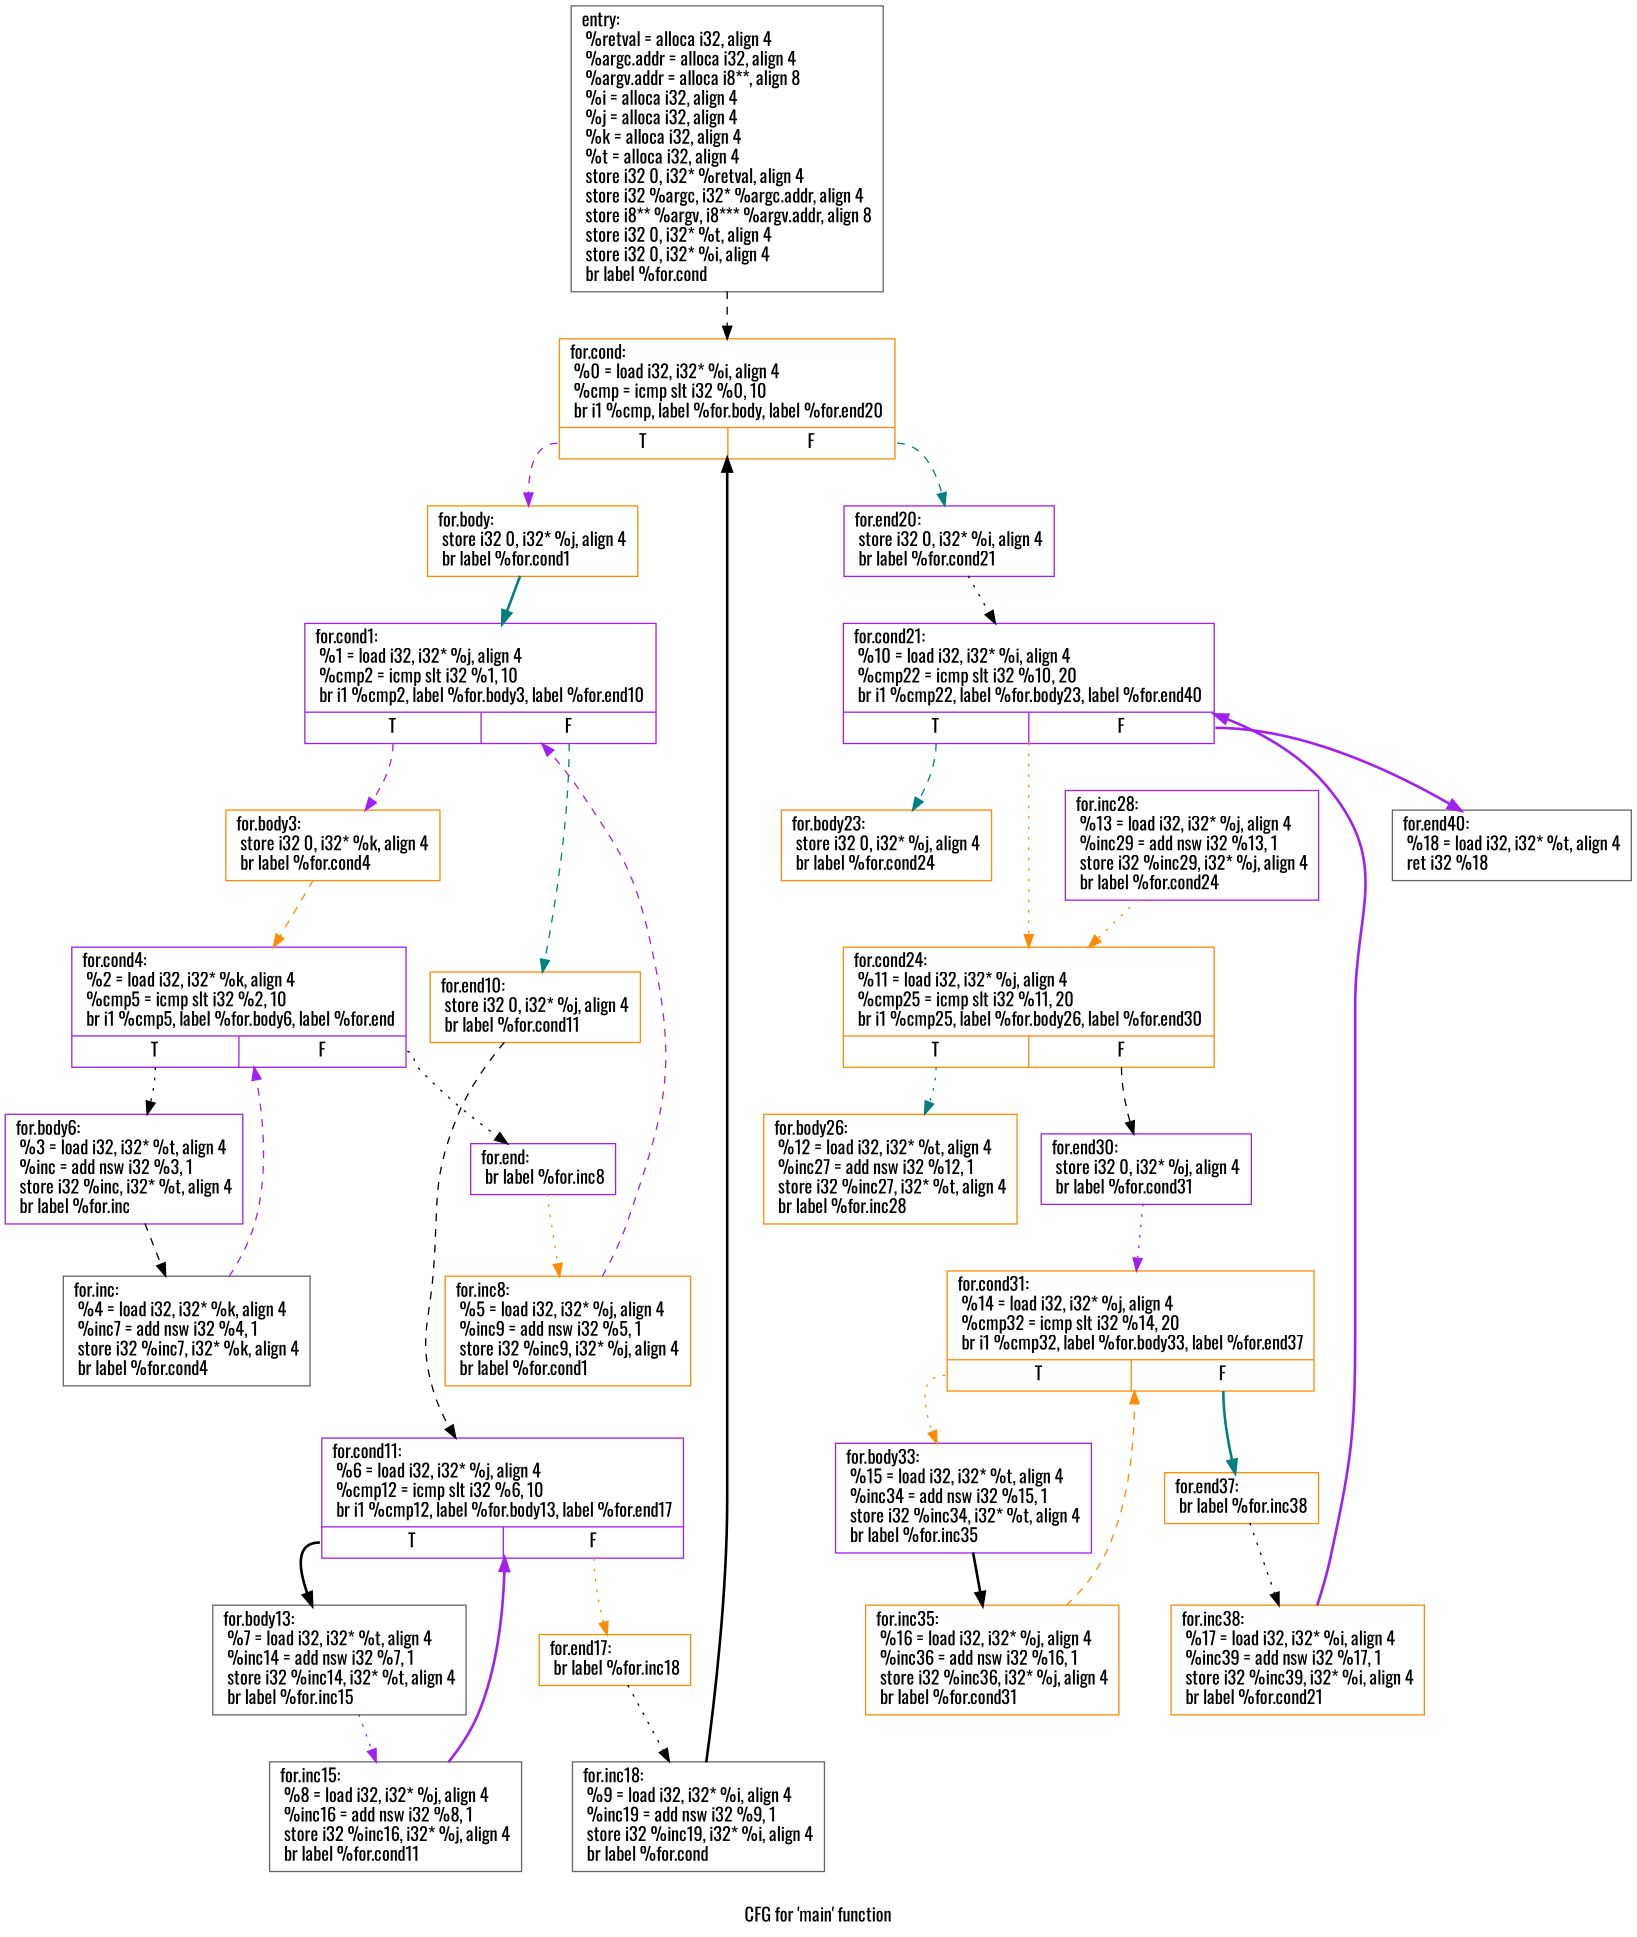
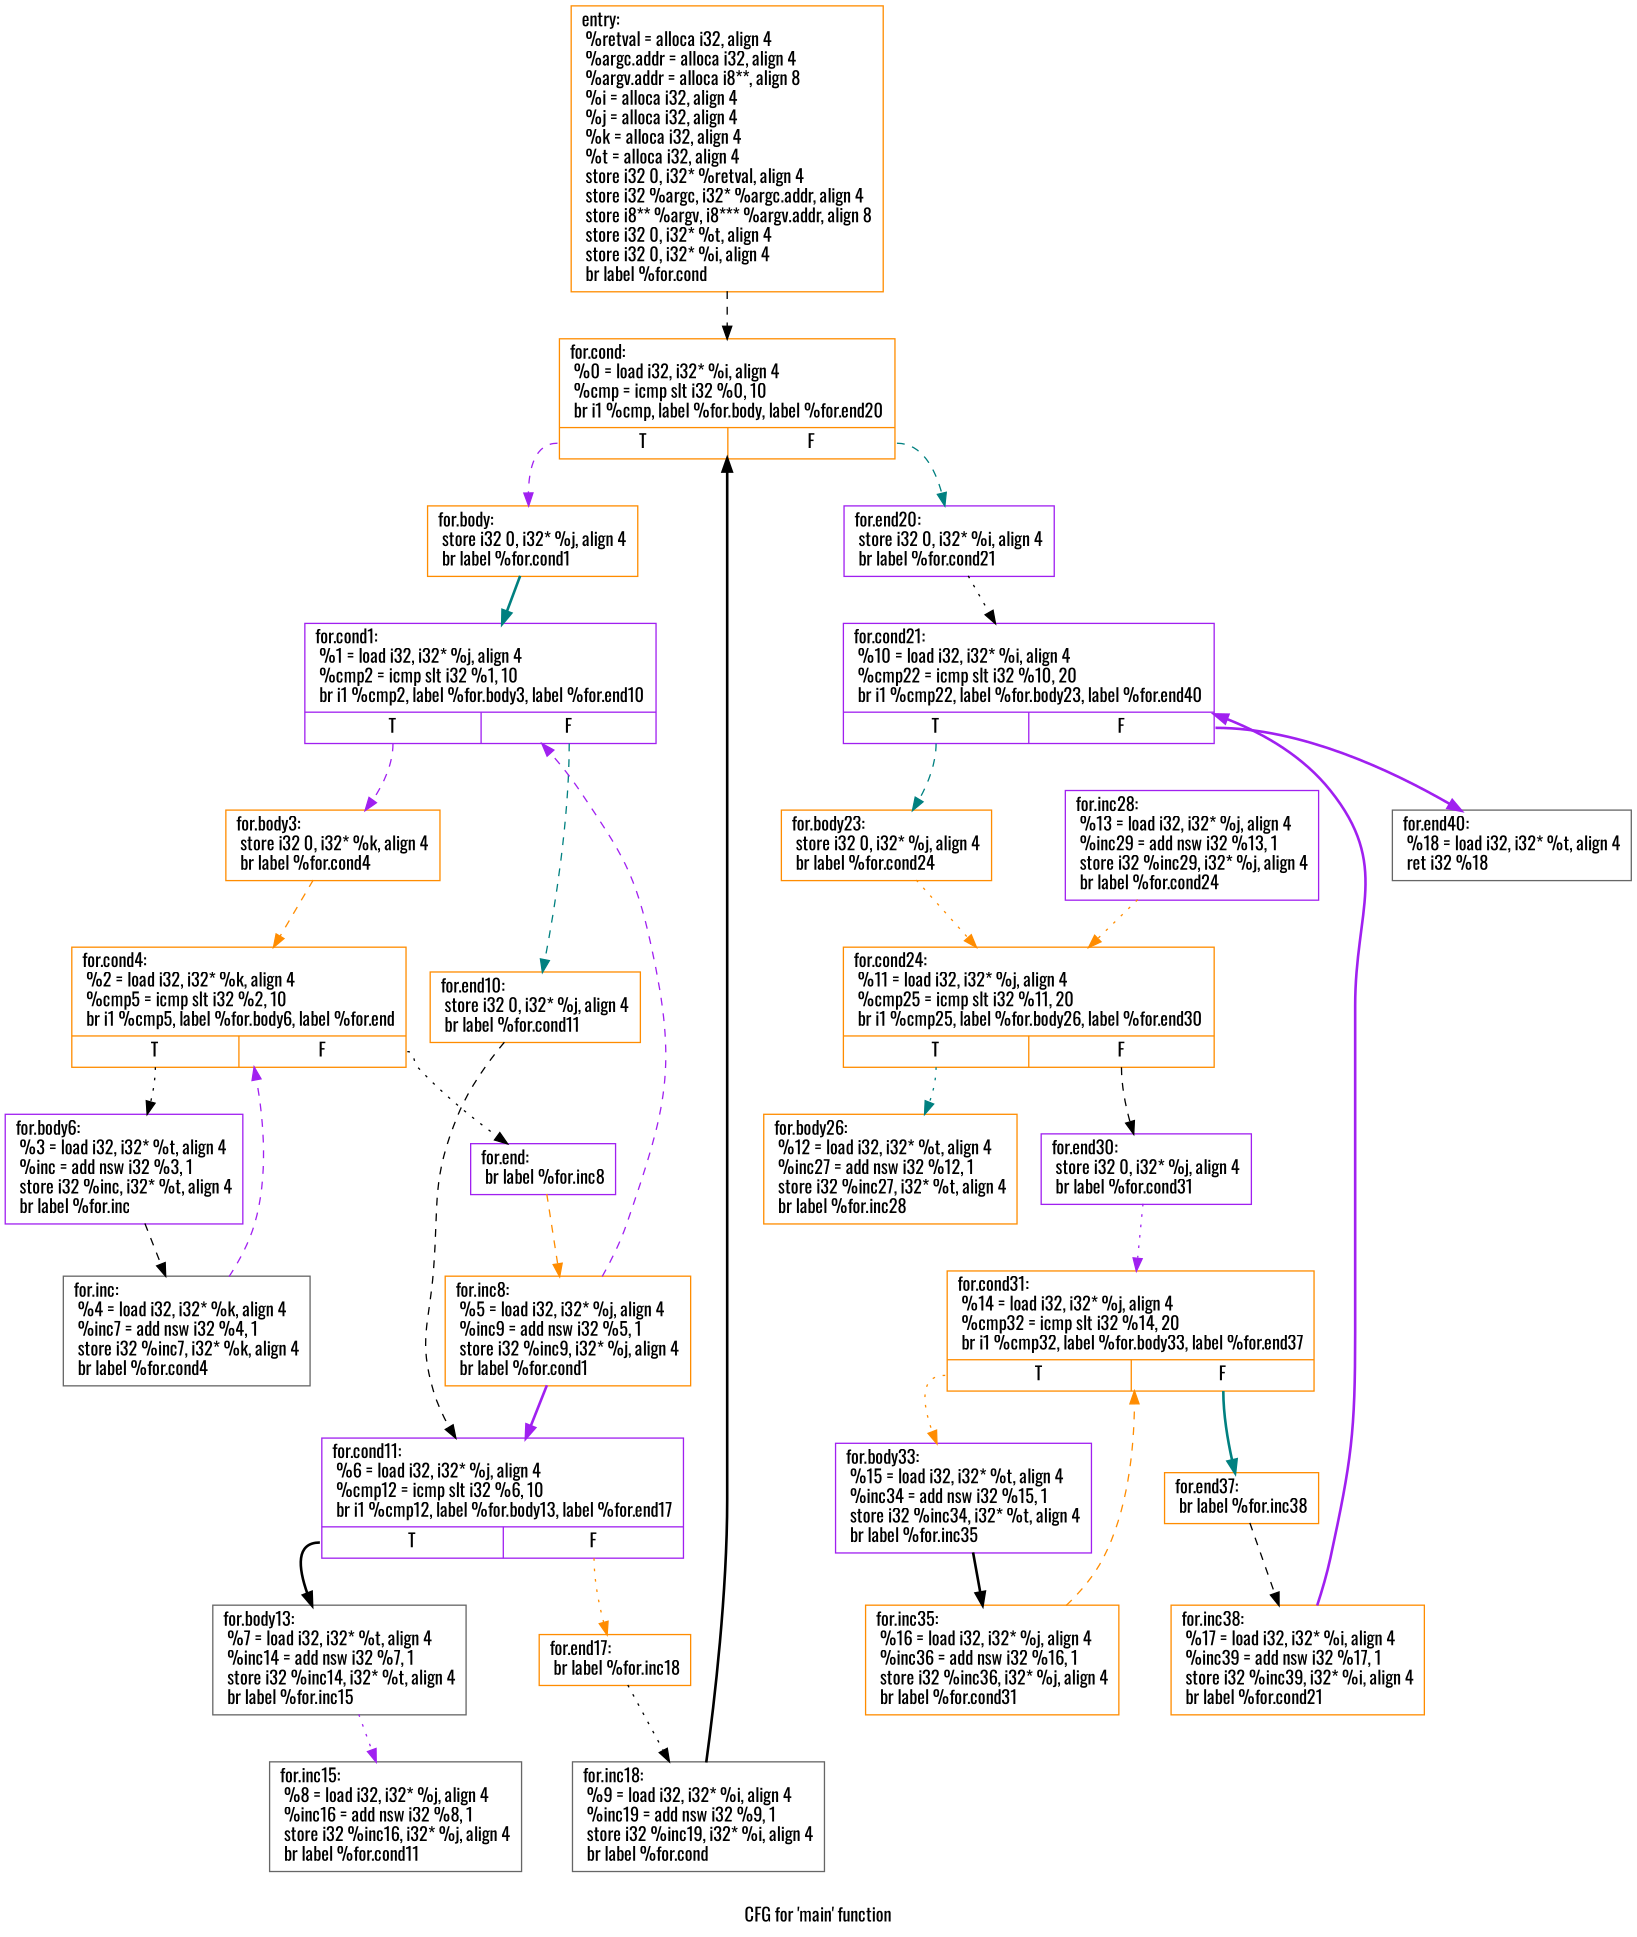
(727, 149) -> (727, 149)
(1029, 839) -> (942, 909)
(239, 1007) -> (239, 1007)
(552, 1229) -> (552, 1229)
(1262, 1558) -> (1262, 1558)
(492, 1672) -> (539, 1406)
